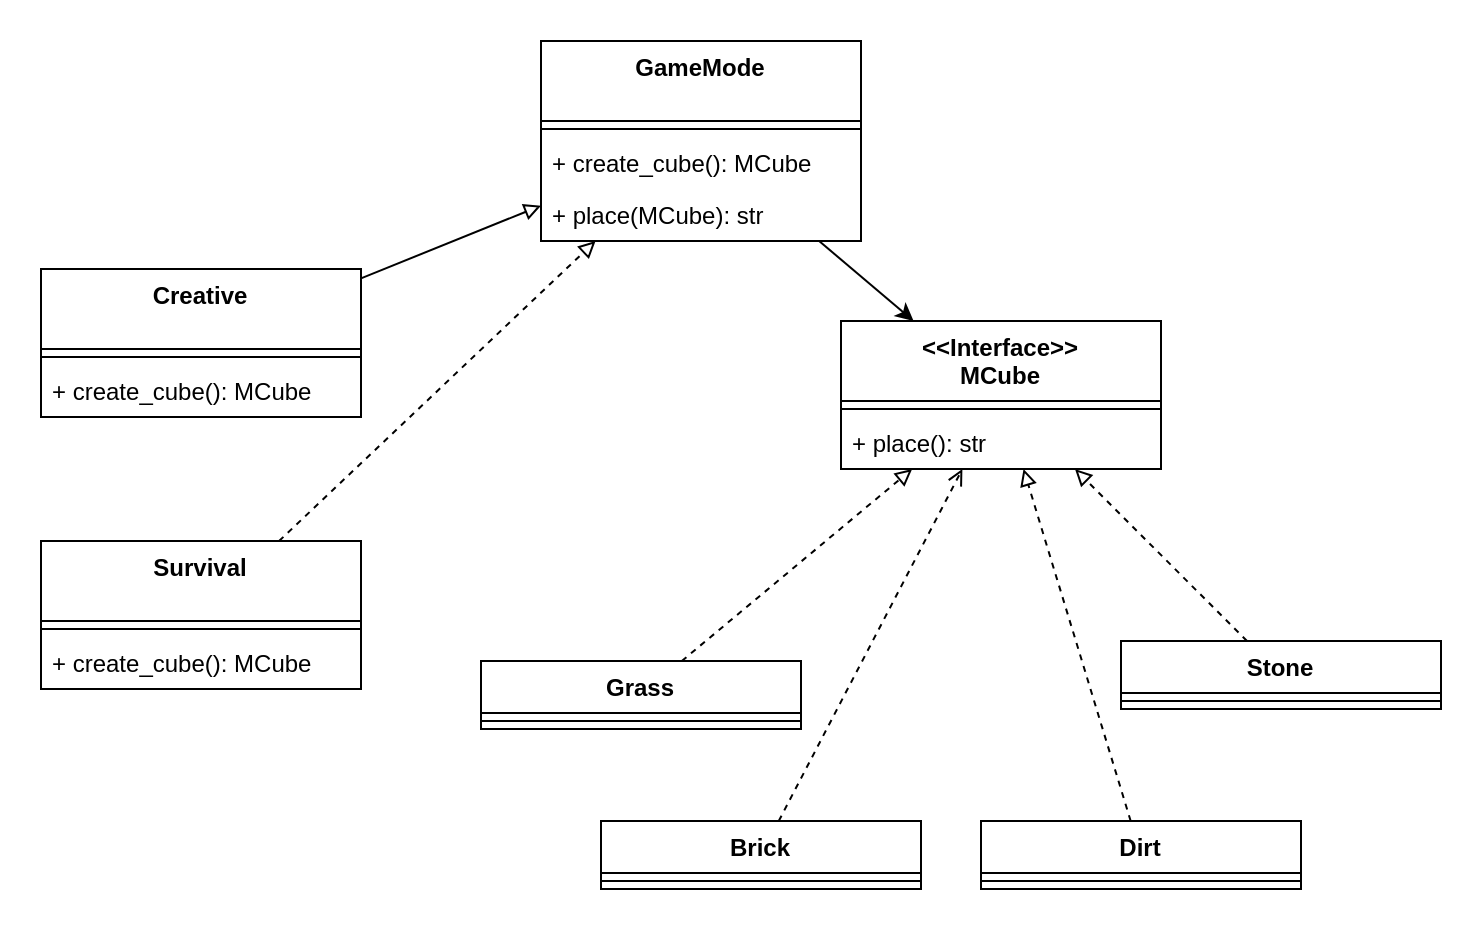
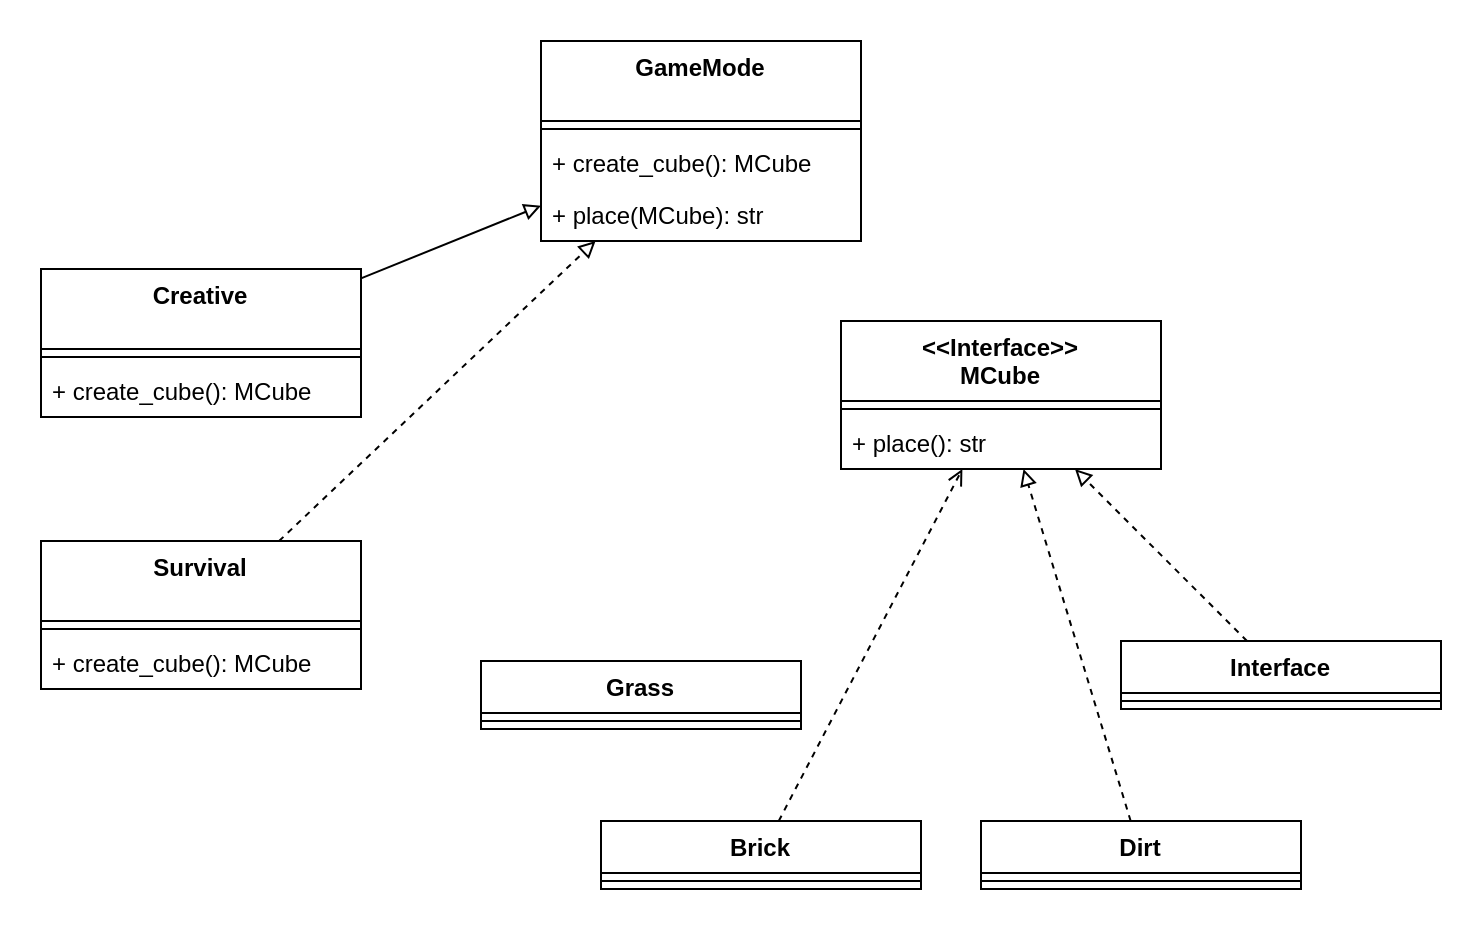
(863, 279) -> none
(791, 570) -> none
(1281, 669) -> (1281, 669)
